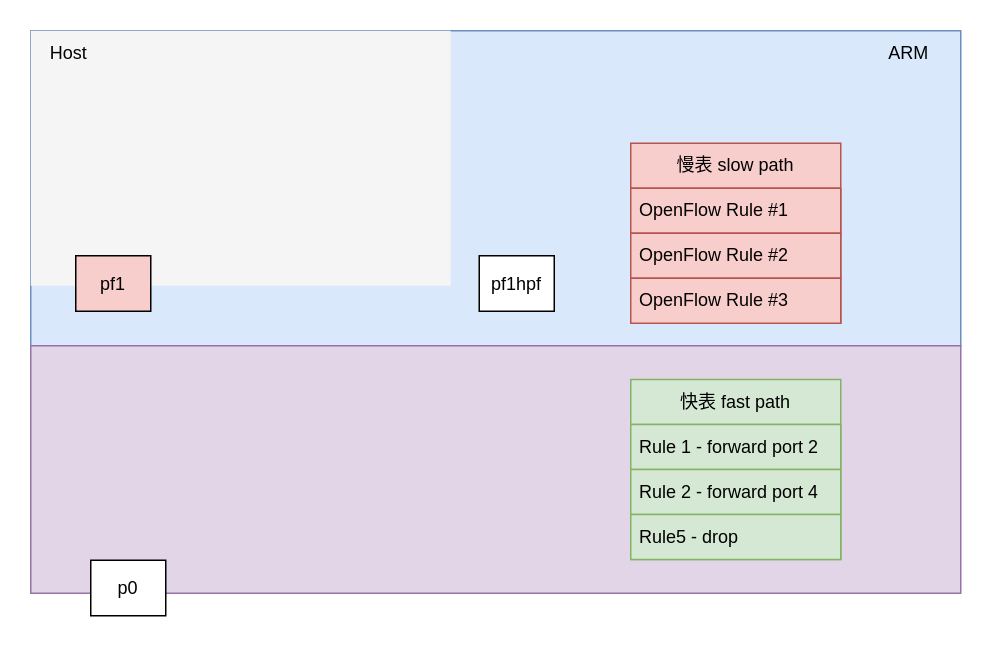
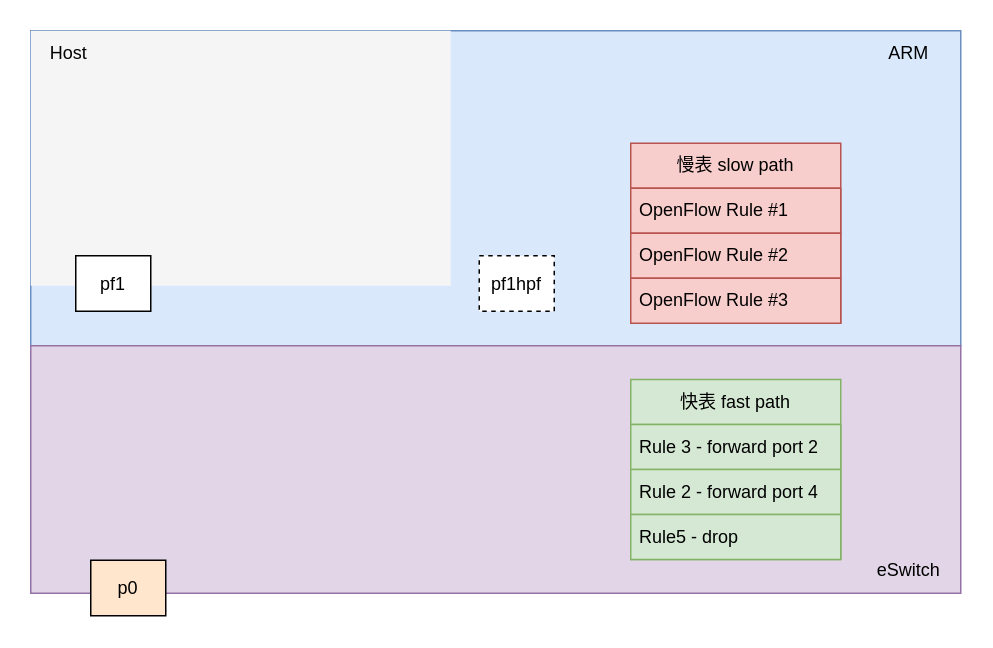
(113, 284) -> (113, 284)
(517, 284) -> (517, 284)
(737, 448) -> (737, 448)
none -> (908, 571)
(128, 588) -> (128, 588)
